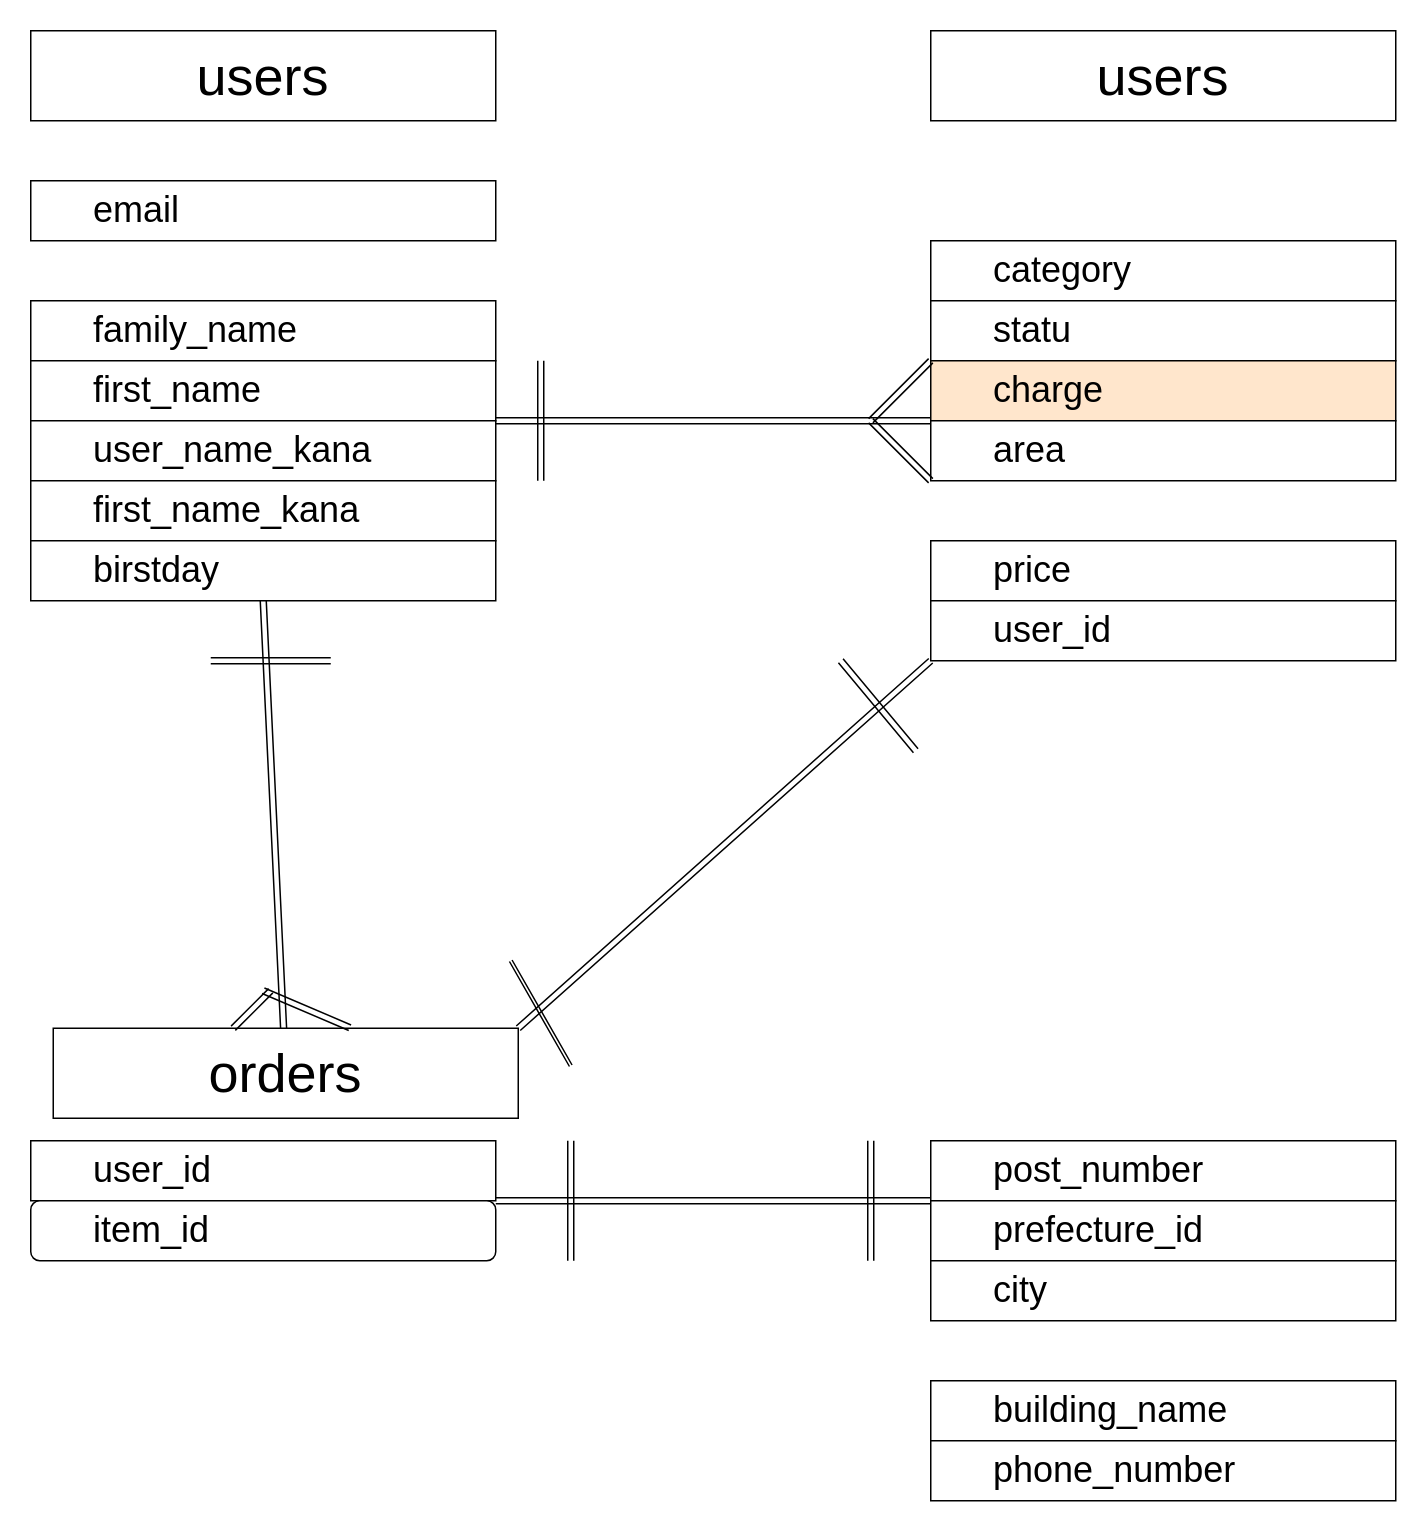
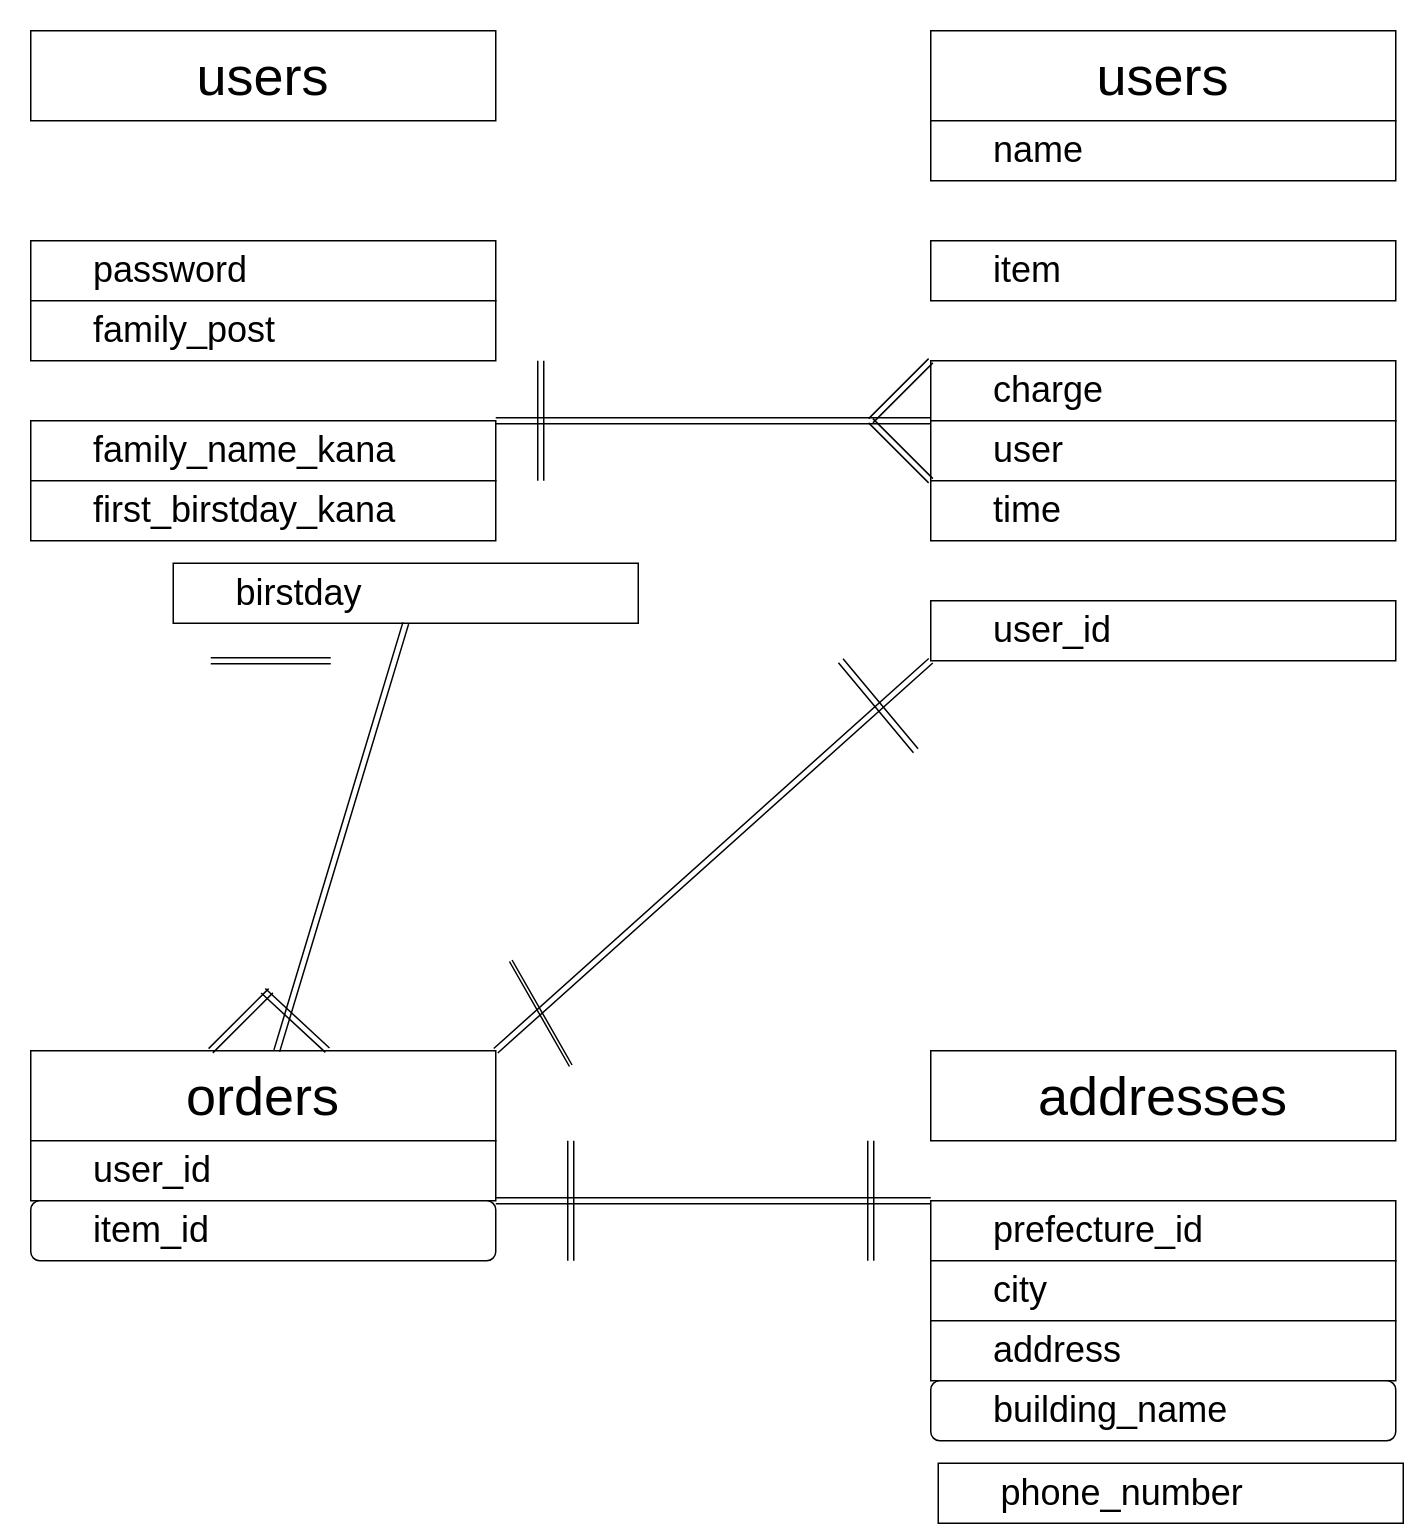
none -> (1163, 151)
(263, 211) -> none
none -> (263, 271)
(974, 271) -> (952, 271)
(85, 331) -> (85, 331)
(1163, 331) -> none
(263, 391) -> none
(1163, 391) -> (1163, 391)
(104, 451) -> (110, 451)
(954, 451) -> (954, 451)
(107, 511) -> (125, 511)
none -> (1163, 511)
(263, 571) -> (406, 593)
(1163, 571) -> none
(286, 1073) -> (263, 1096)
none -> (1163, 1096)
(1163, 1171) -> none
none -> (1163, 1351)
(1163, 1411) -> (1163, 1411)
(1163, 1471) -> (1171, 1493)
